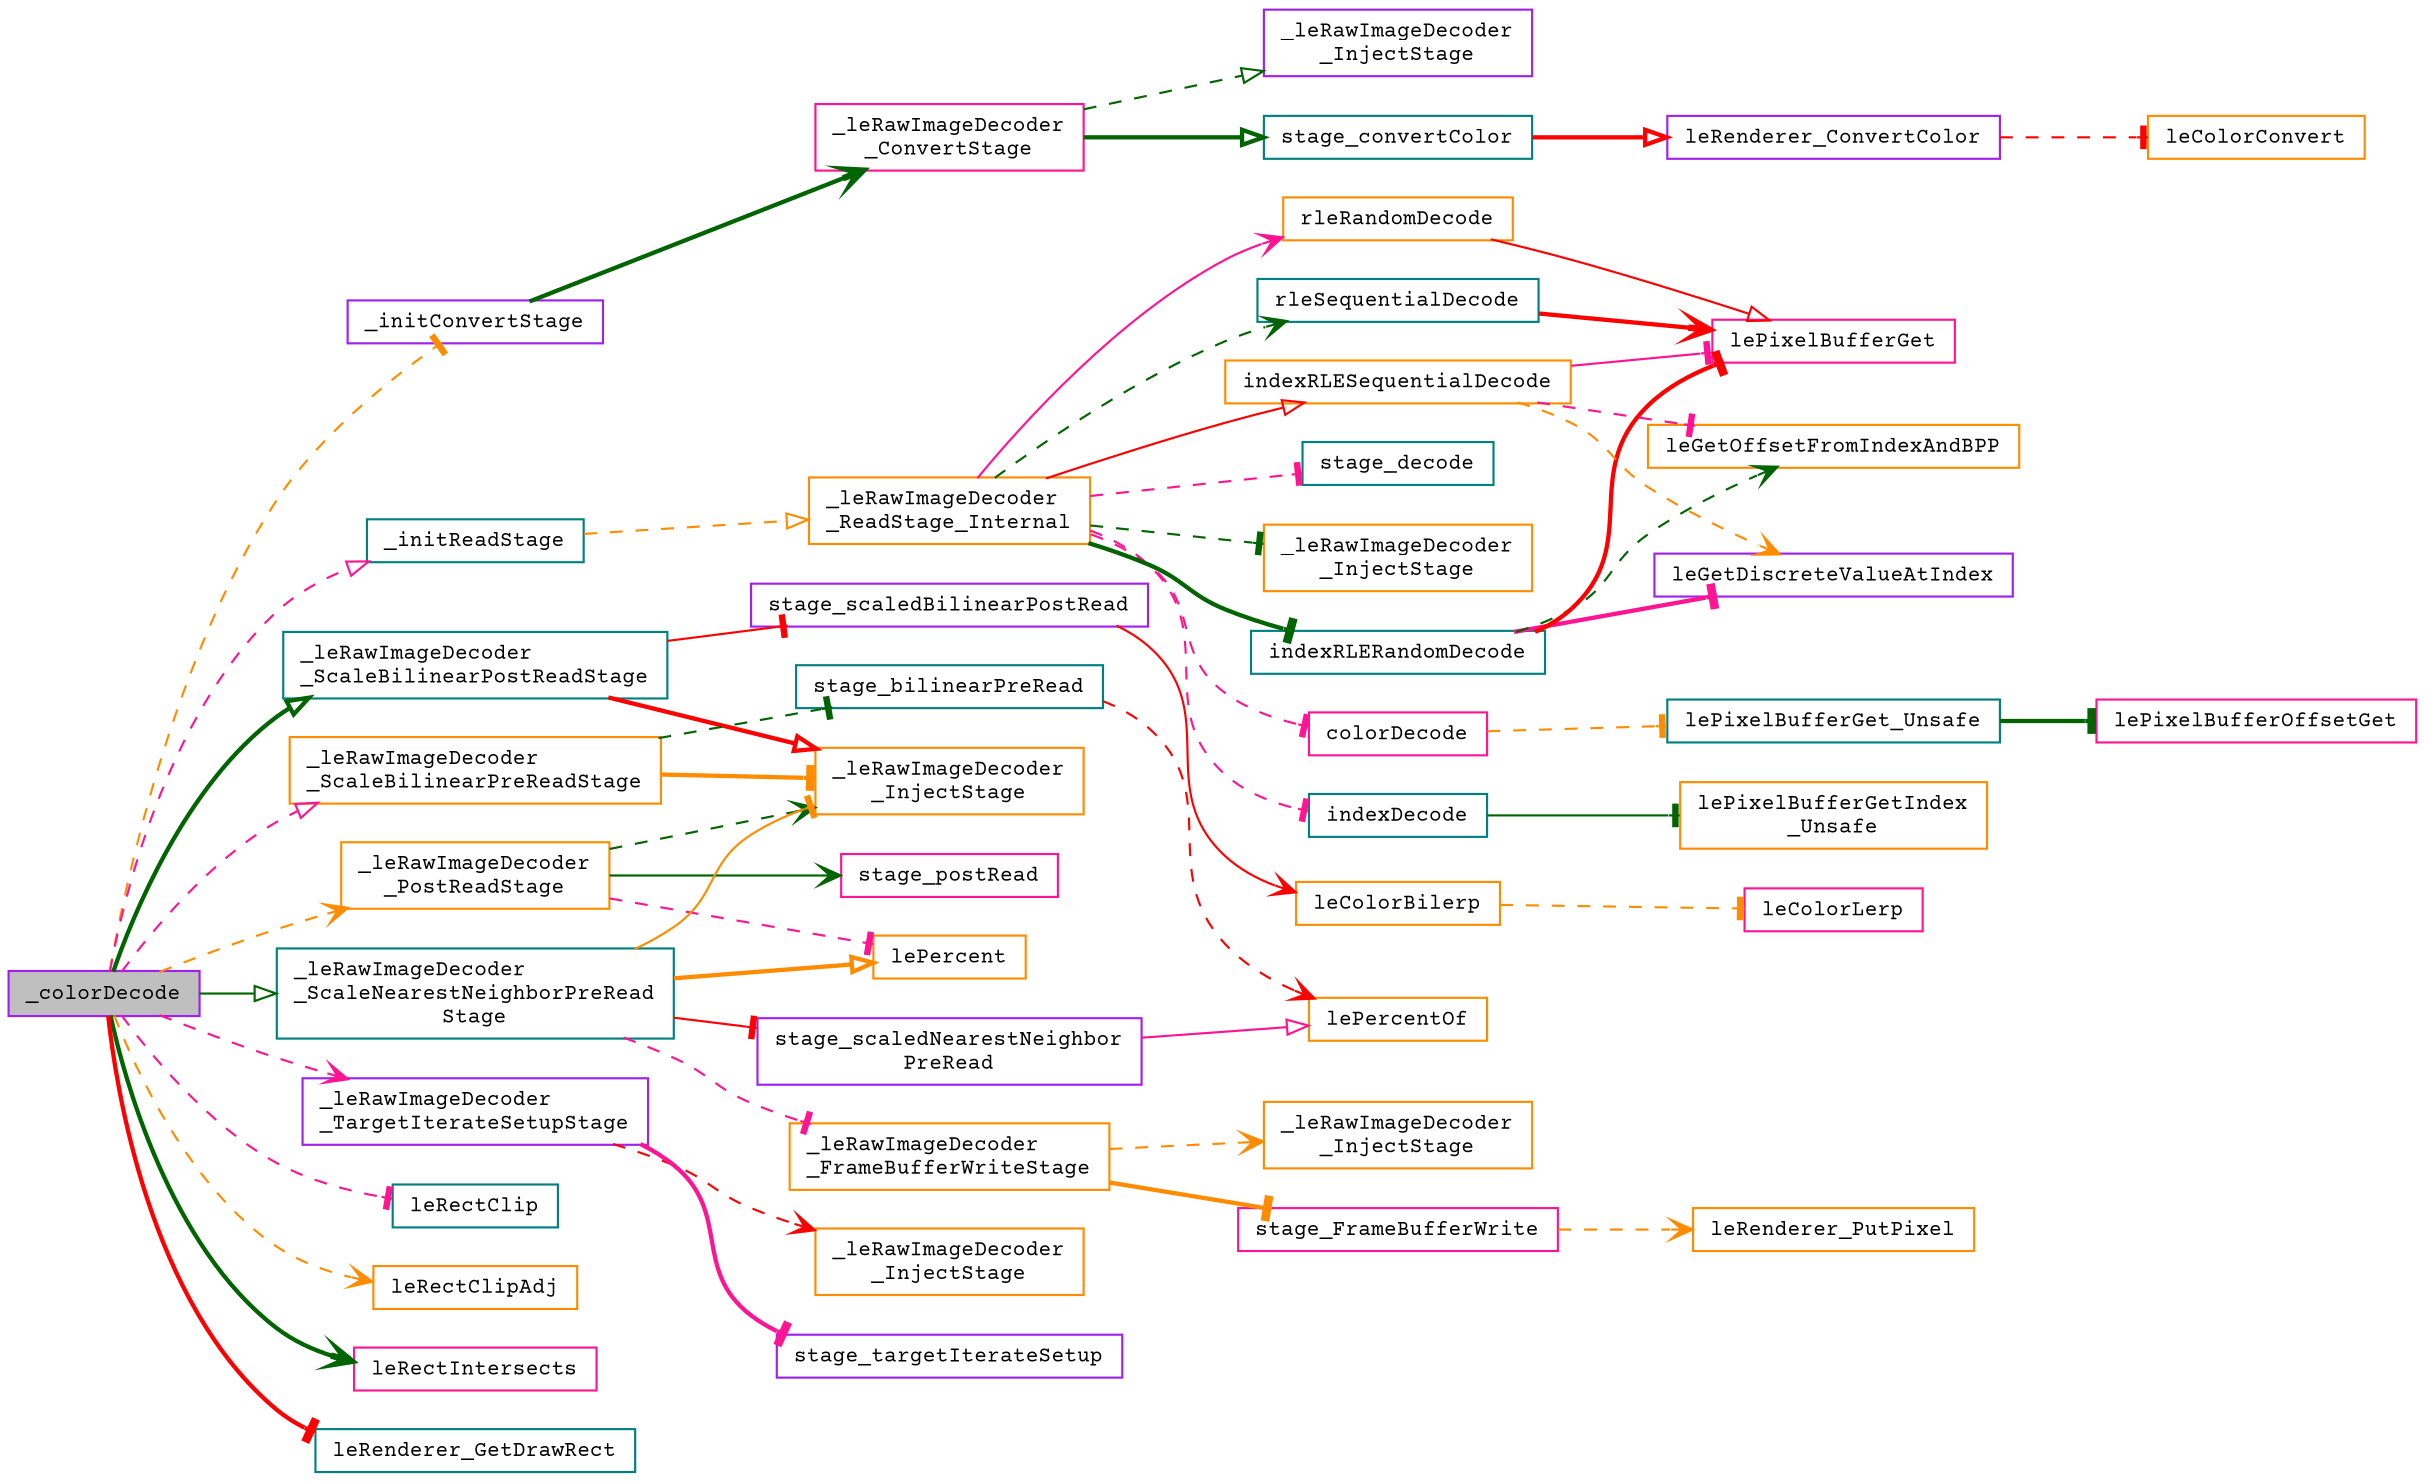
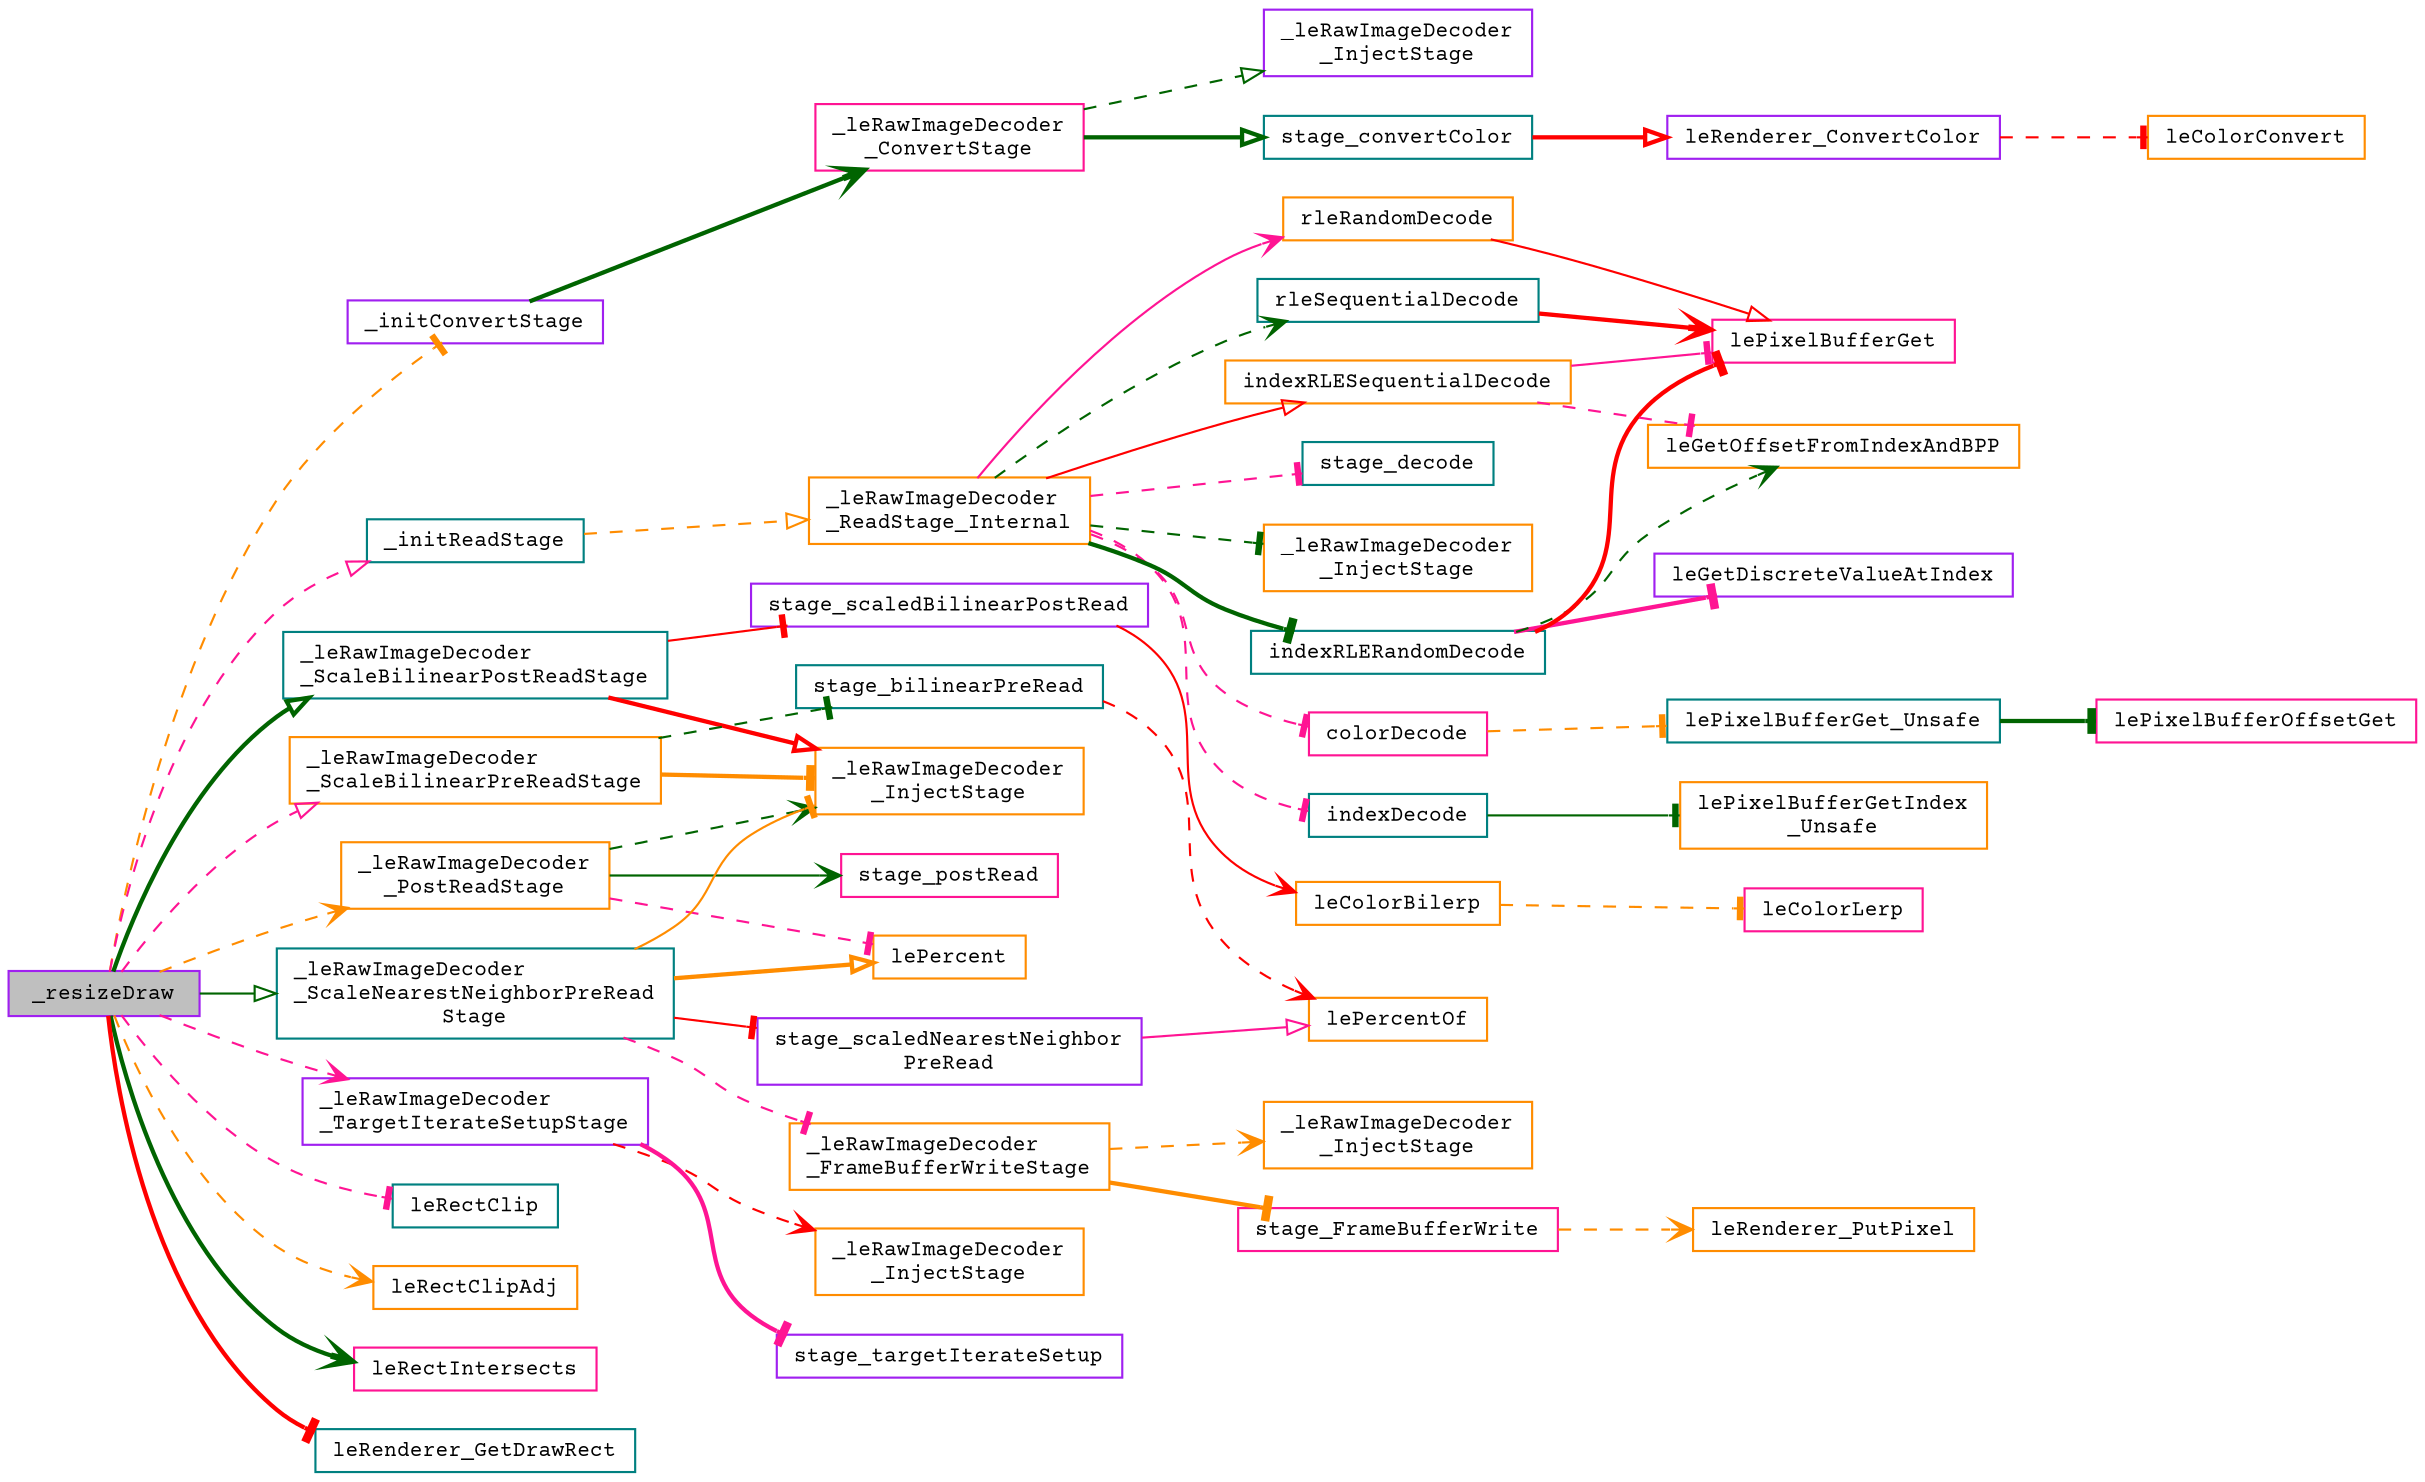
(1635, 478) -> none
(104, 994) -> (104, 994)
